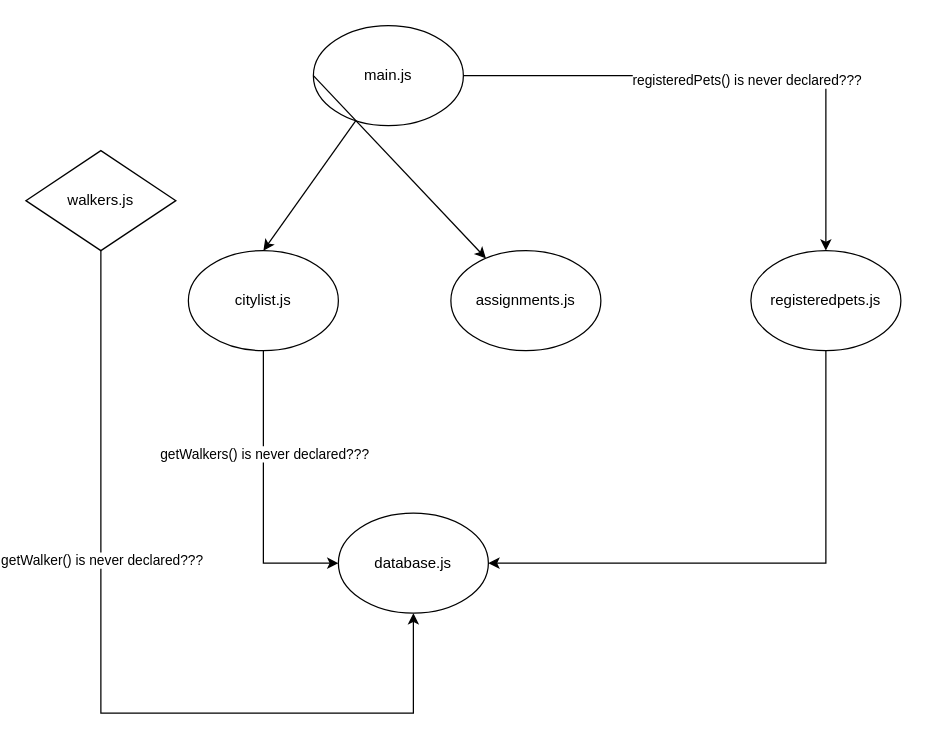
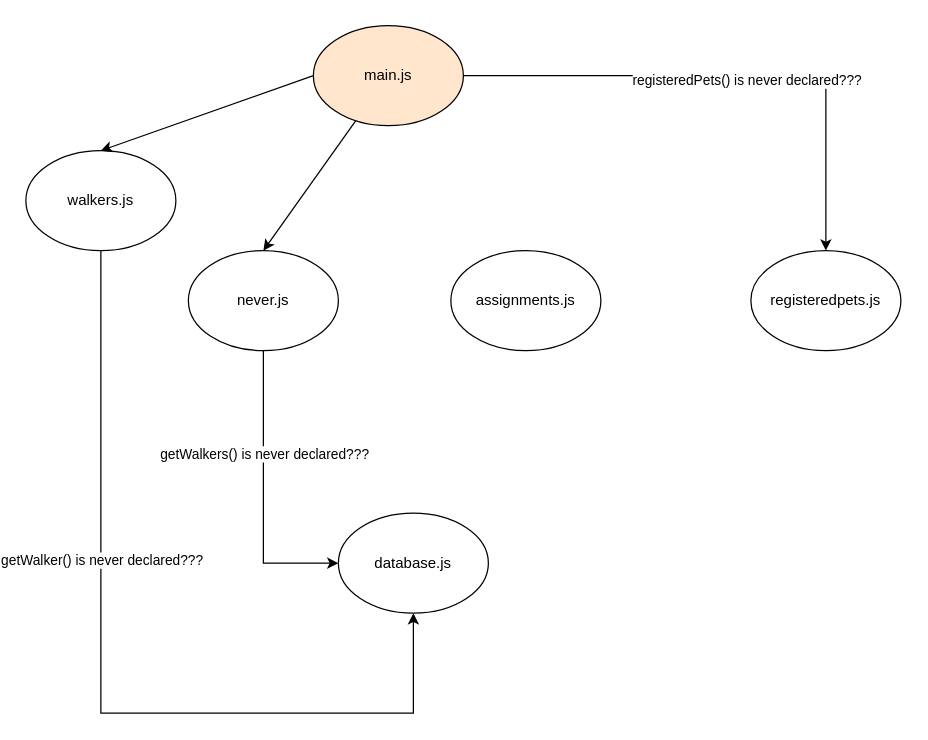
(388, 76) -> (388, 76)
(396, 164) -> (211, 112)
(101, 201) -> (101, 201)
(263, 301) -> (263, 301)
(768, 563) -> none
